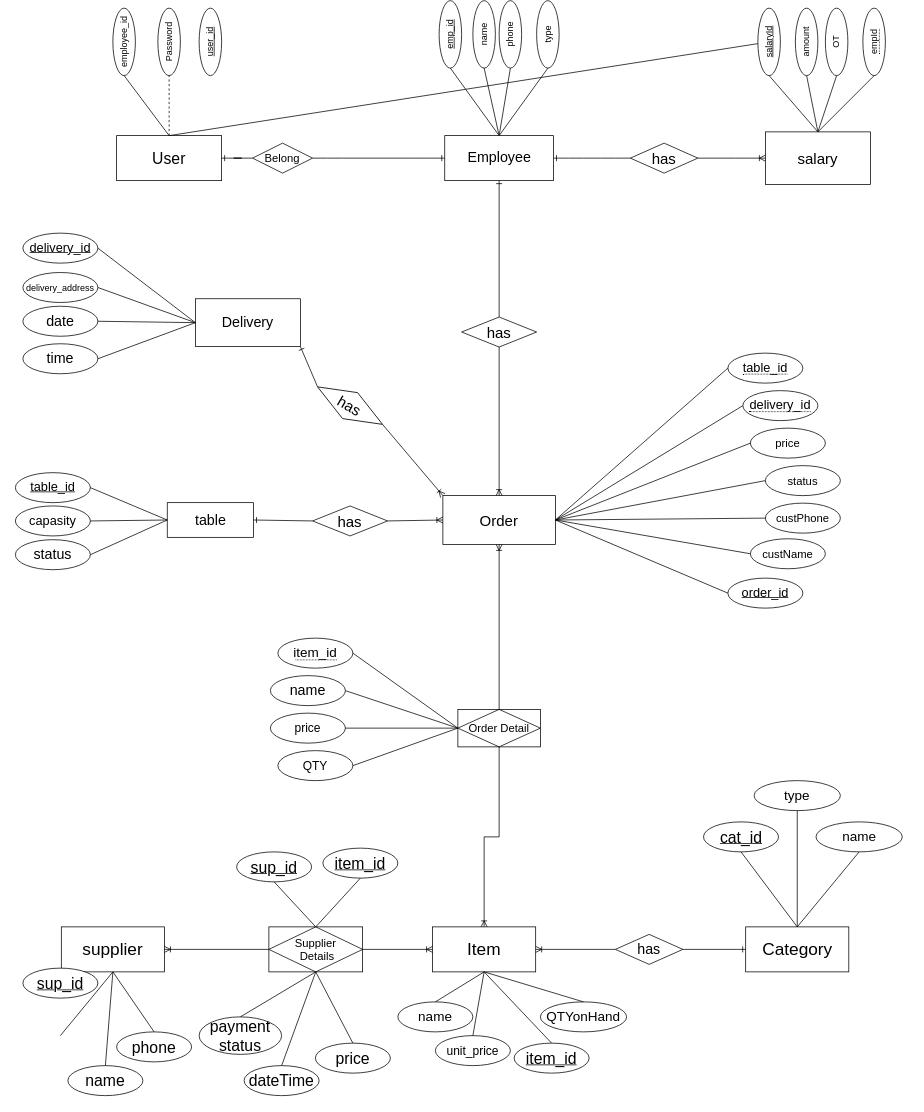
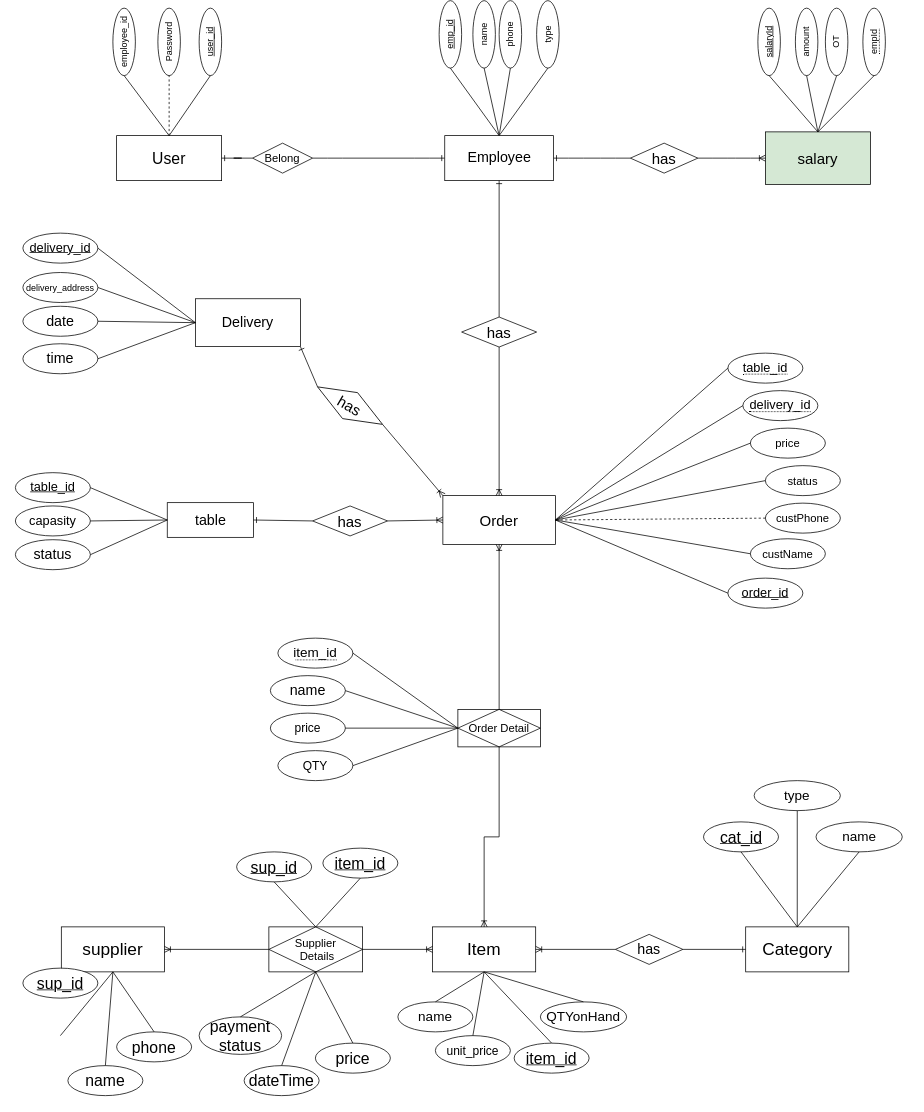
(463, 89) -> (190, 105)
(818, 158) -> (818, 158)
(666, 519) -> (666, 519)
